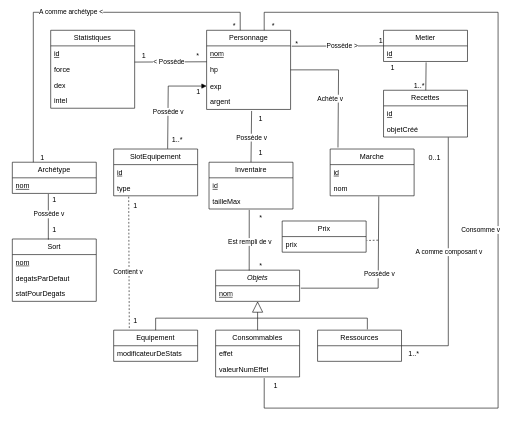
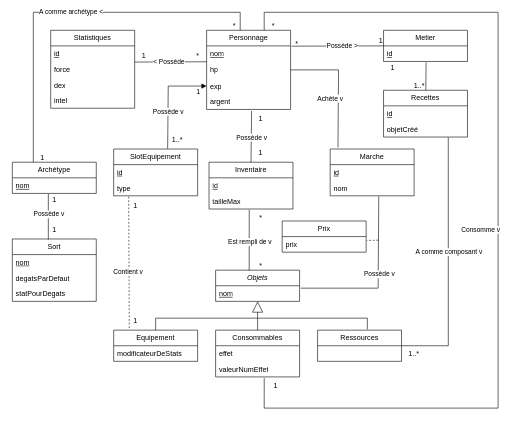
(435, 158) -> none
